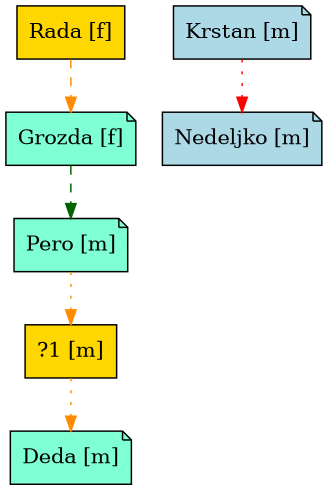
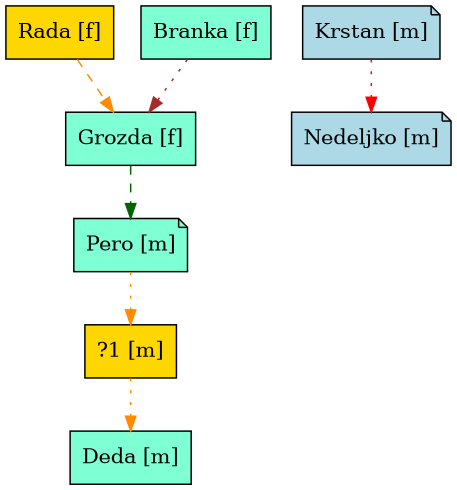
none -> (206, 32)
(71, 139) -> (131, 139)
(71, 458) -> (131, 458)
